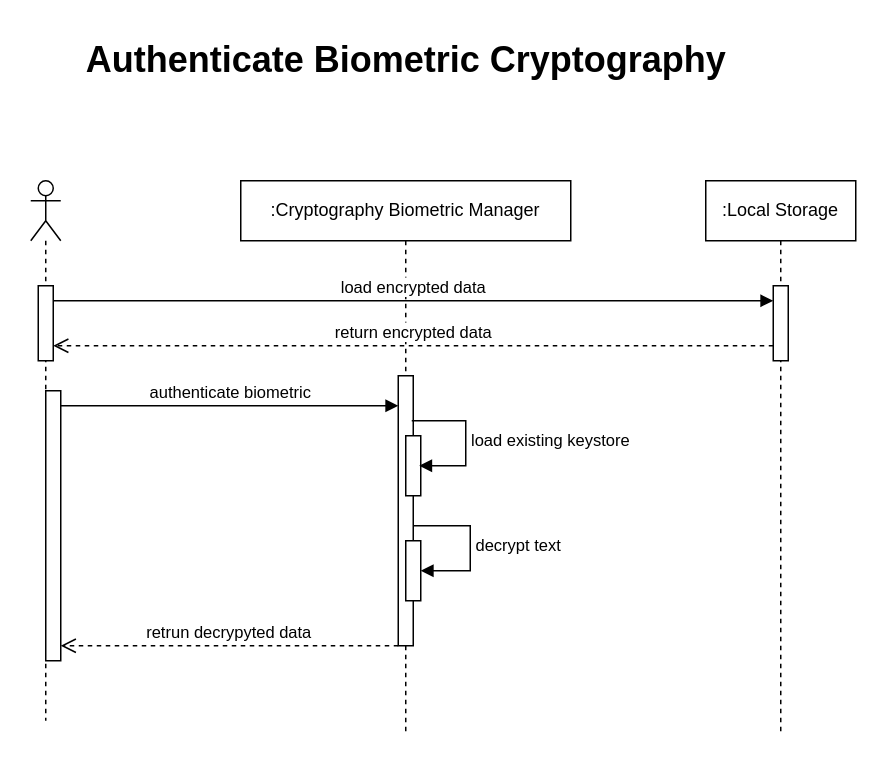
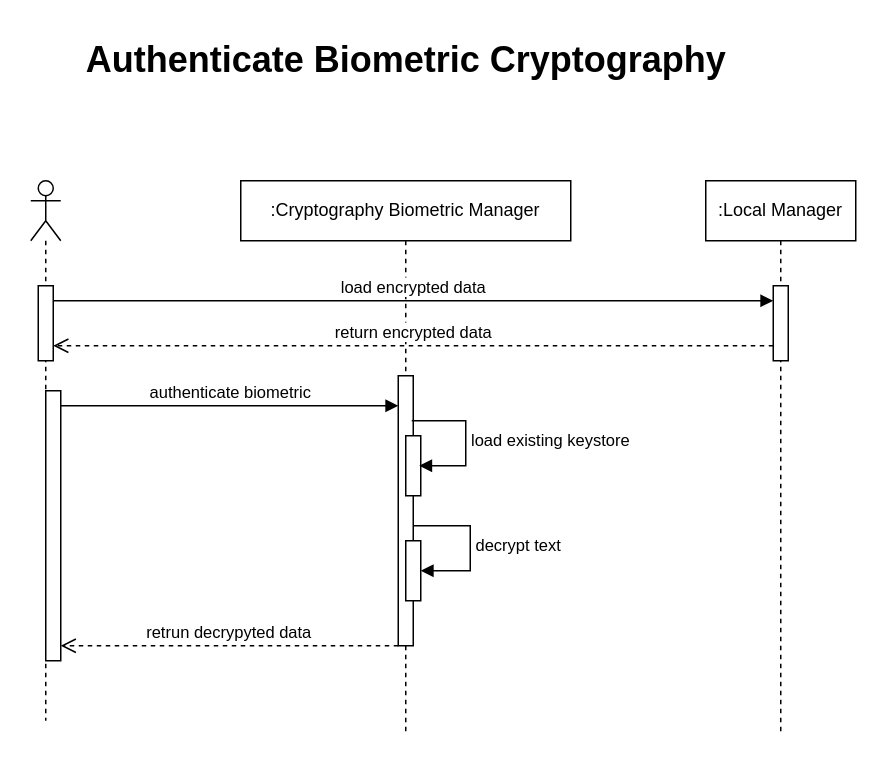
(781, 211) -> (781, 211)
